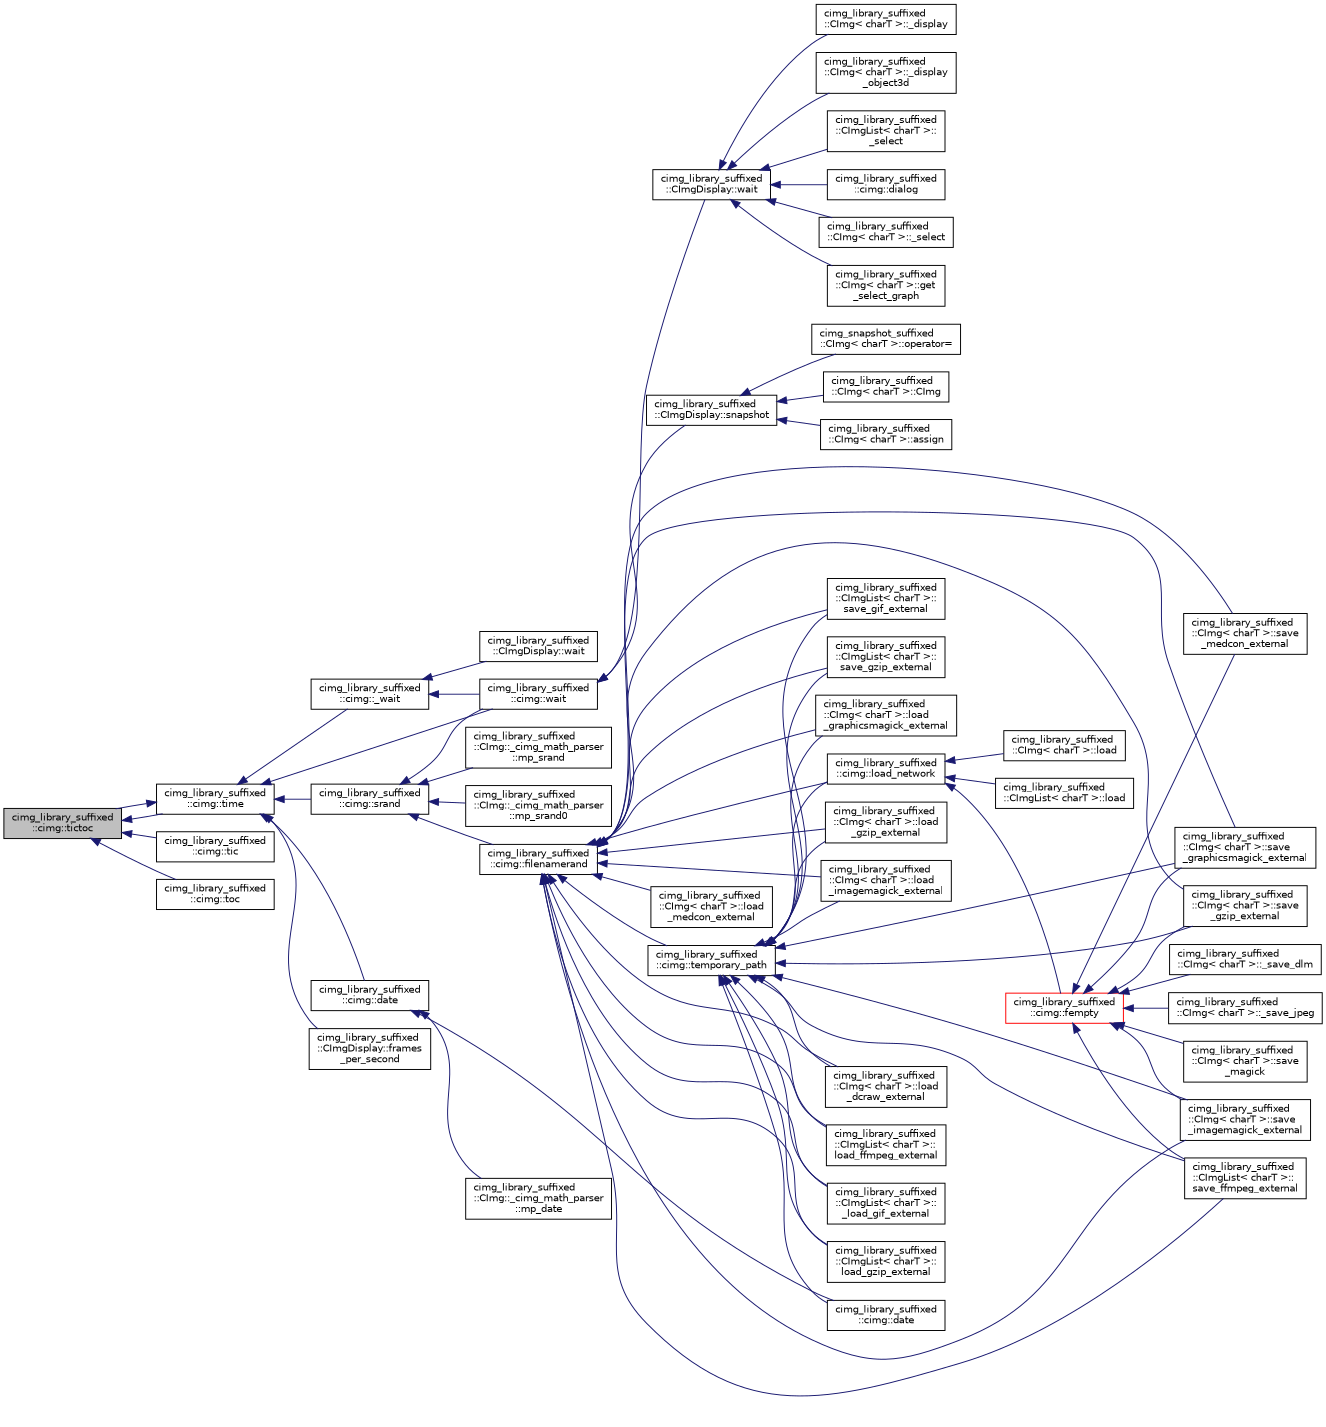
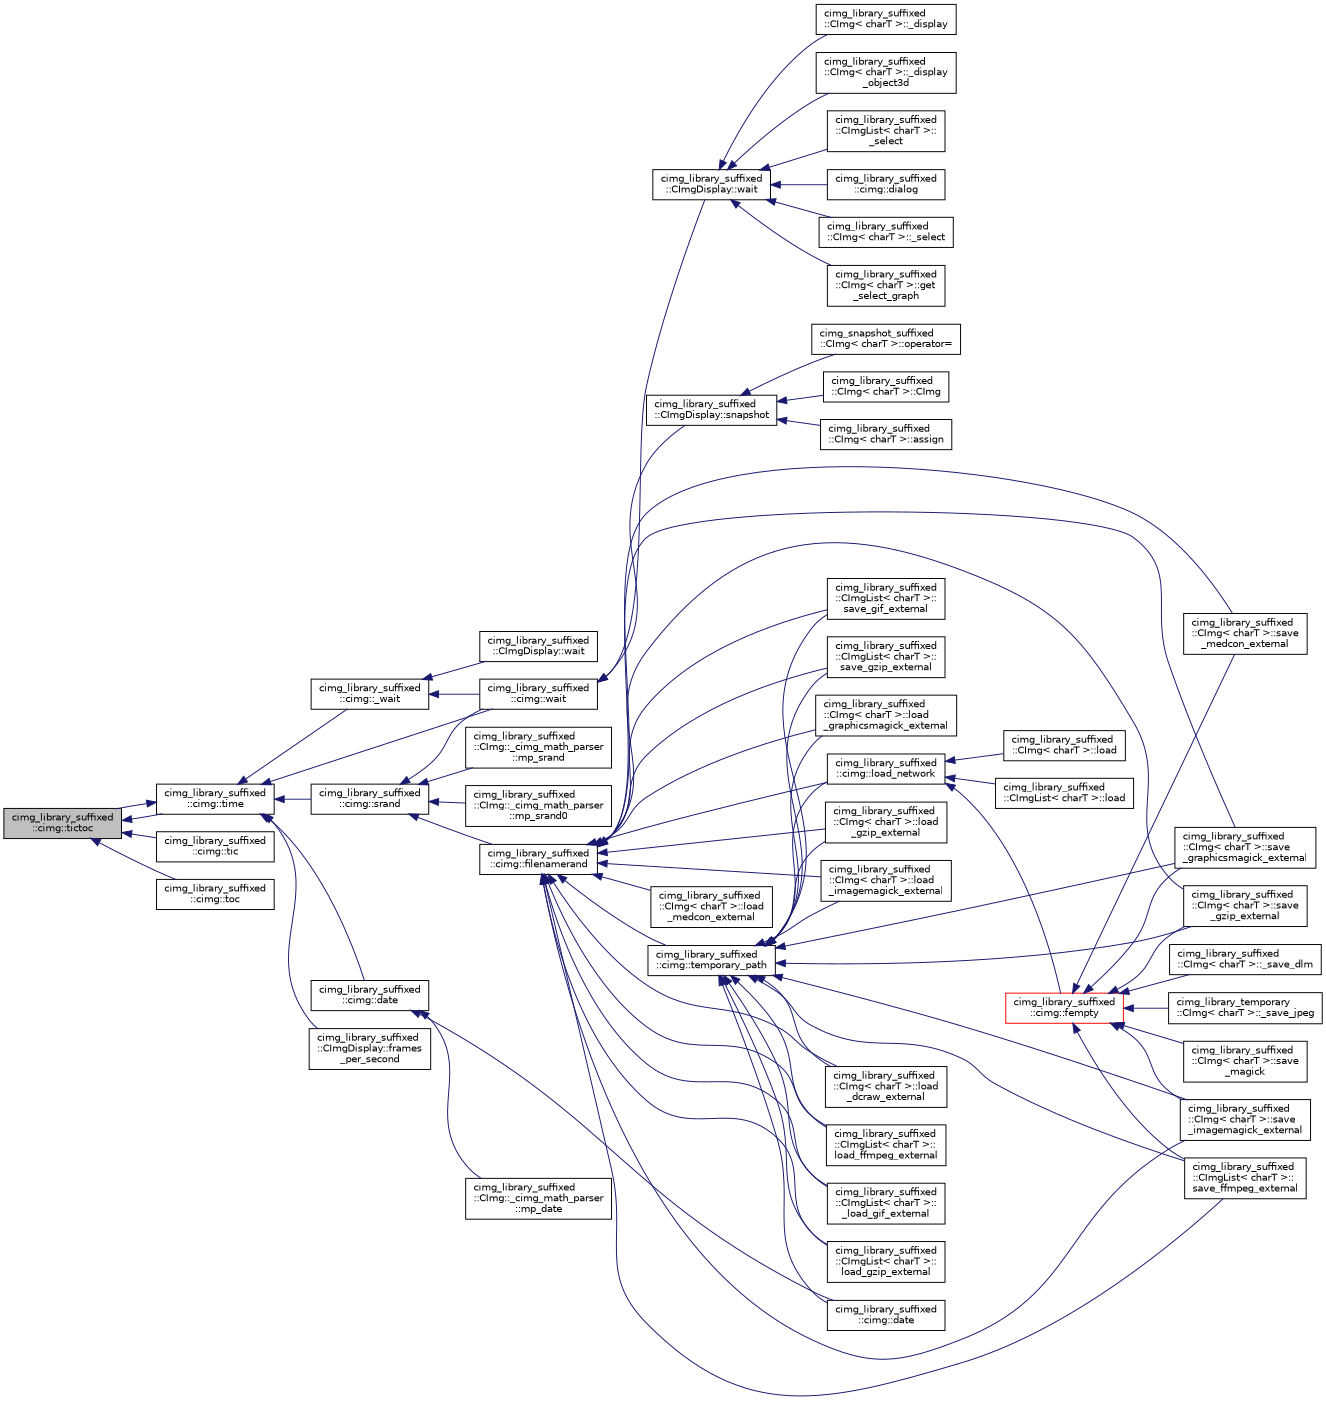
(1245, 1008) -> (1245, 1008)
